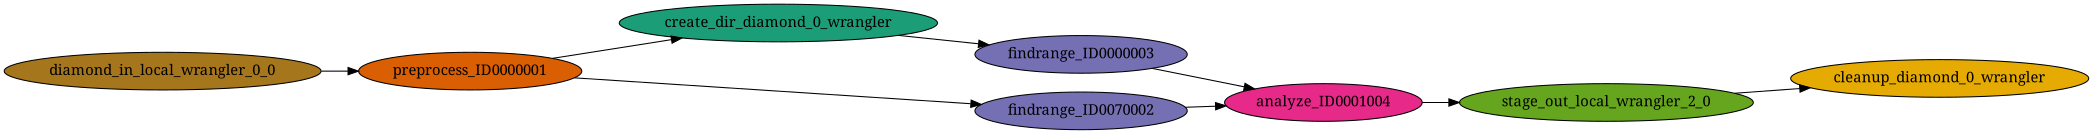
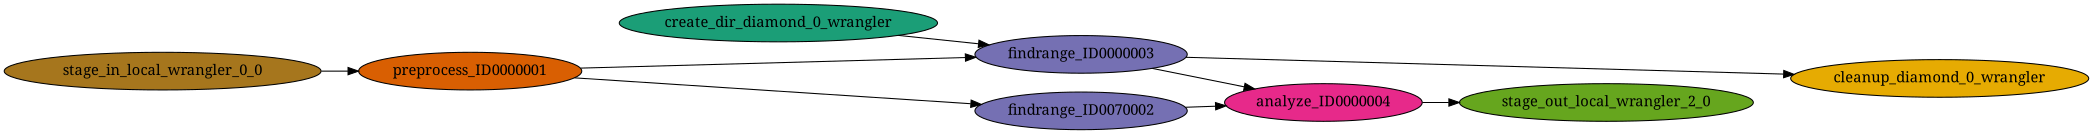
(612, 49) -> (773, 63)
(163, 71) -> (163, 71)
(1767, 91) -> (1485, 66)
(1323, 102) -> (1323, 102)
